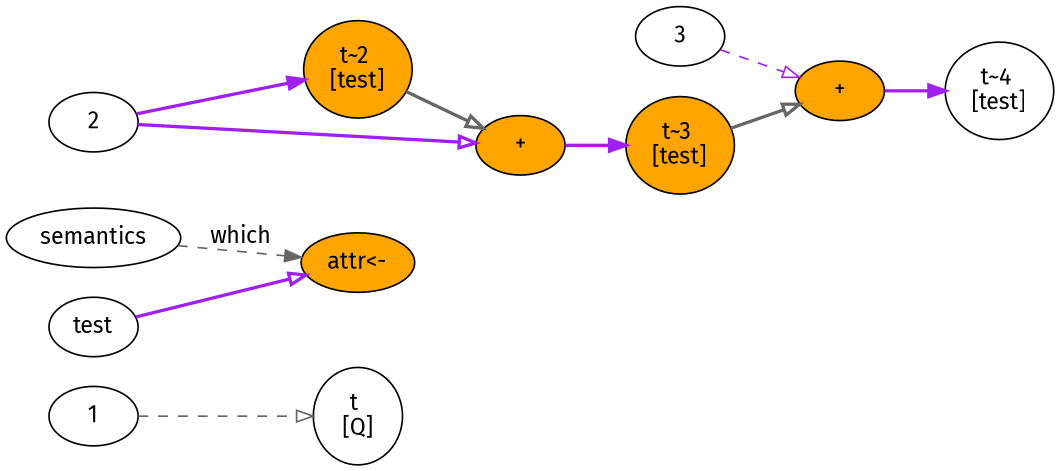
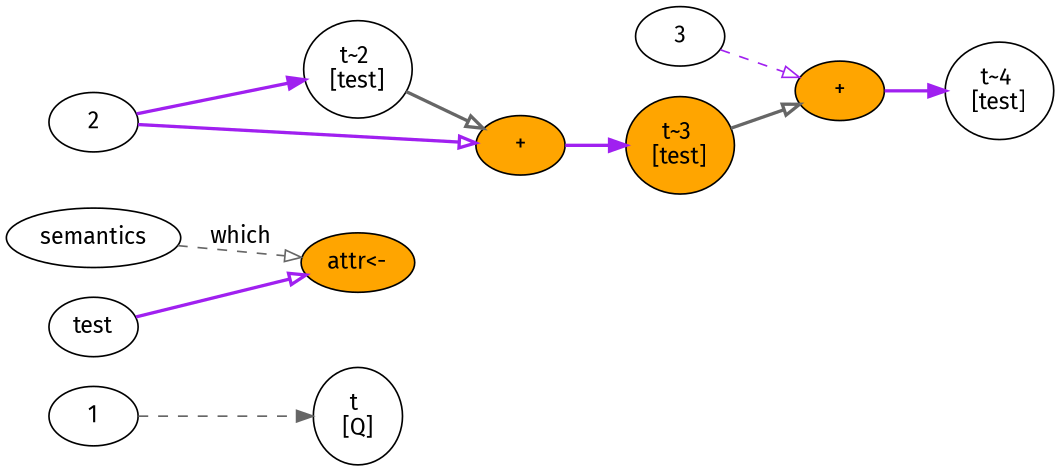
(358, 69) -> (358, 69)
(231, 251) -> (231, 251)
(217, 416) -> (217, 416)
